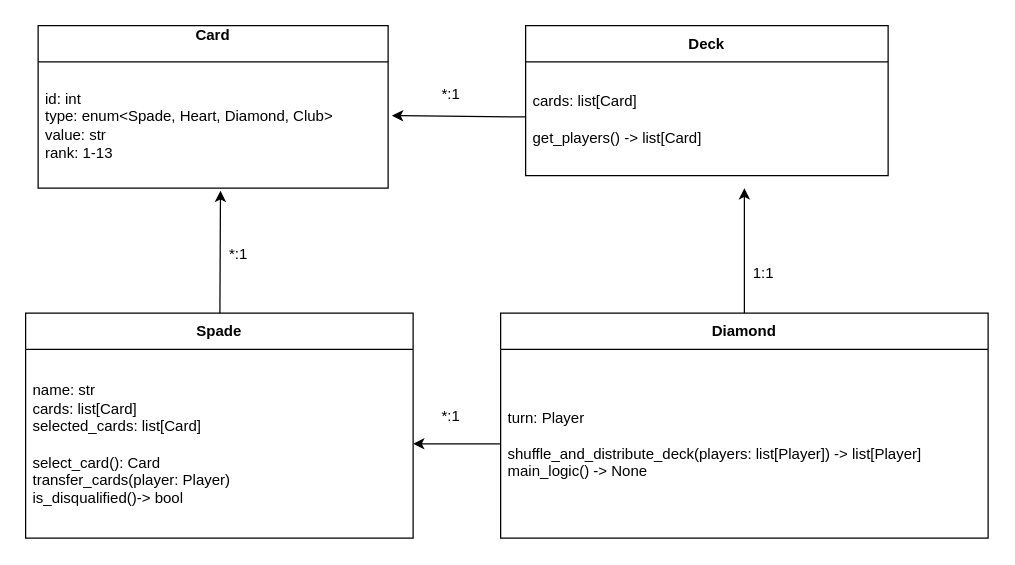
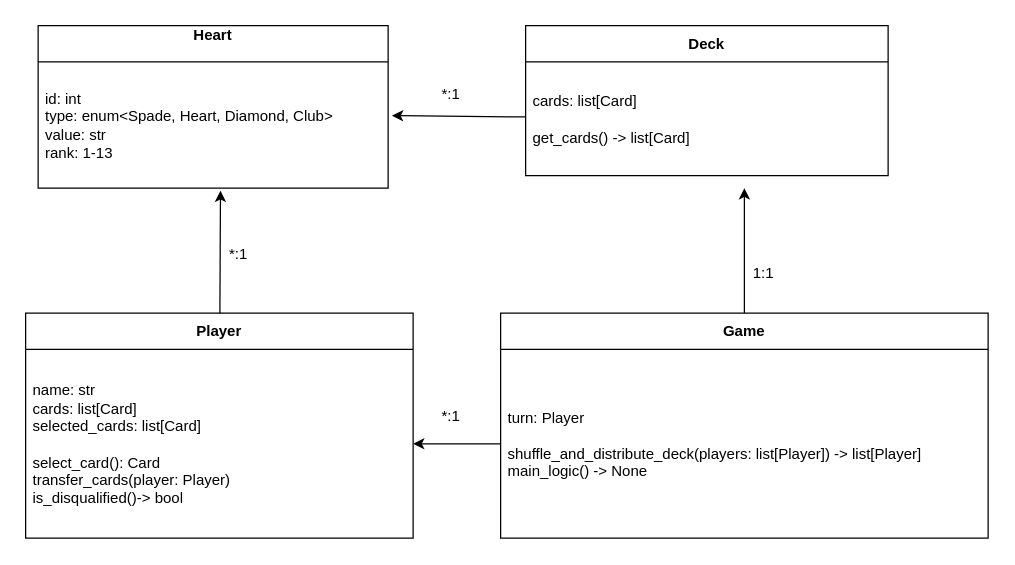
(213, 44) -> (213, 44)
(637, 119) -> (630, 119)
(219, 332) -> (219, 332)
(744, 332) -> (744, 332)
